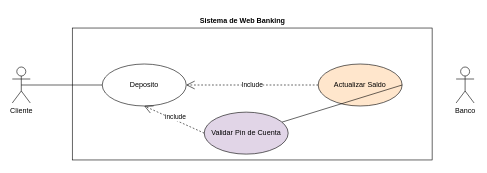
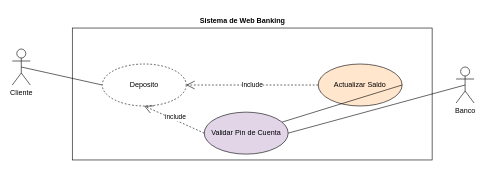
(21, 85) -> (21, 67)
(144, 85) -> (144, 85)
none -> (375, 109)
